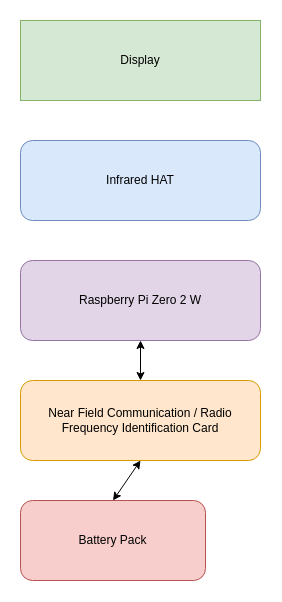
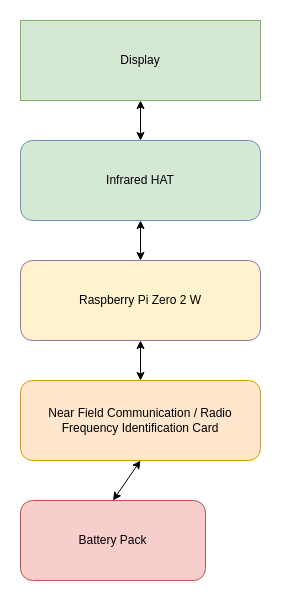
none -> (141, 121)
(141, 181) -> (141, 181)
none -> (141, 241)
(141, 301) -> (141, 301)
